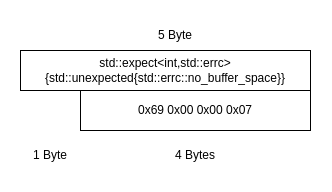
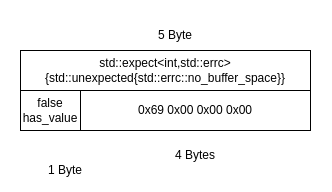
none -> (51, 111)
(196, 111) -> (196, 111)
(51, 156) -> (66, 171)
